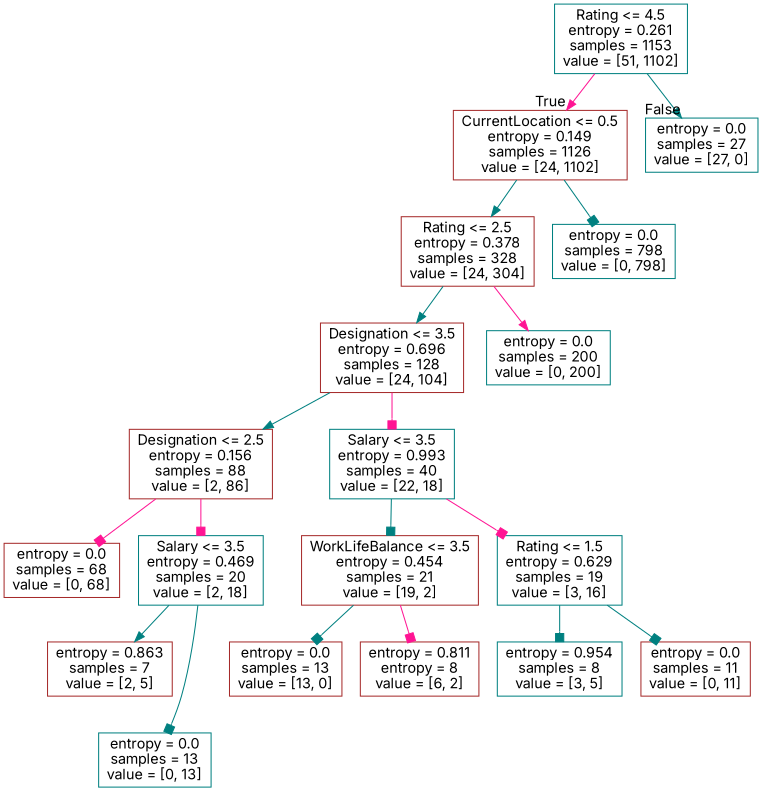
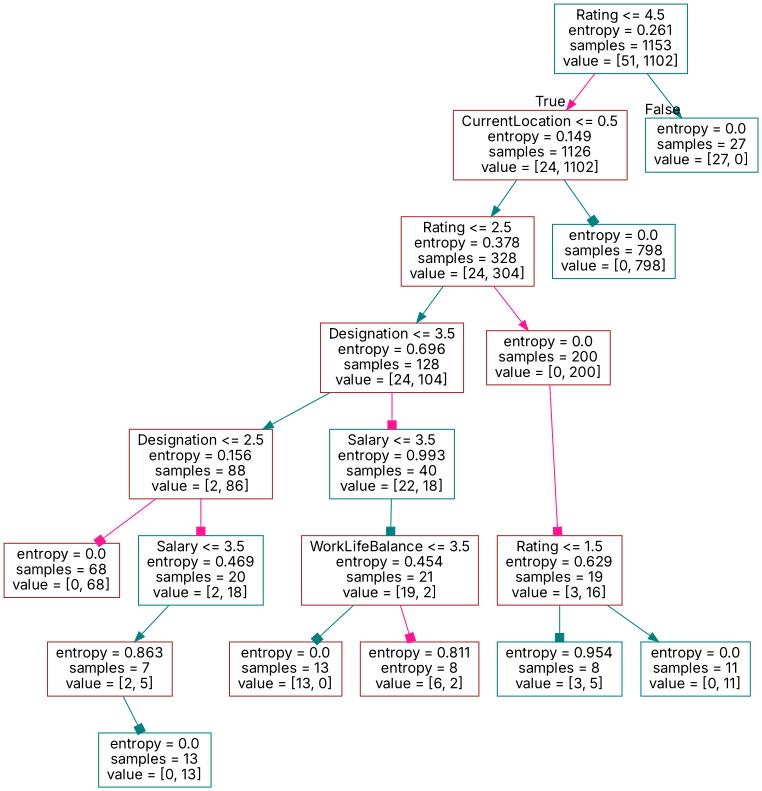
(548, 358) -> (548, 358)
(471, 514) -> (554, 455)
(560, 570) -> (560, 570)
(629, 620) -> (629, 620)
(189, 665) -> (130, 710)
(696, 669) -> (696, 669)
